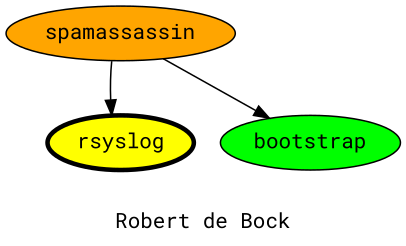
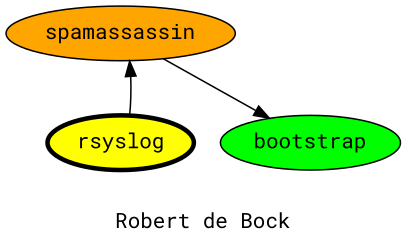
(111, 81) -> (131, 96)
